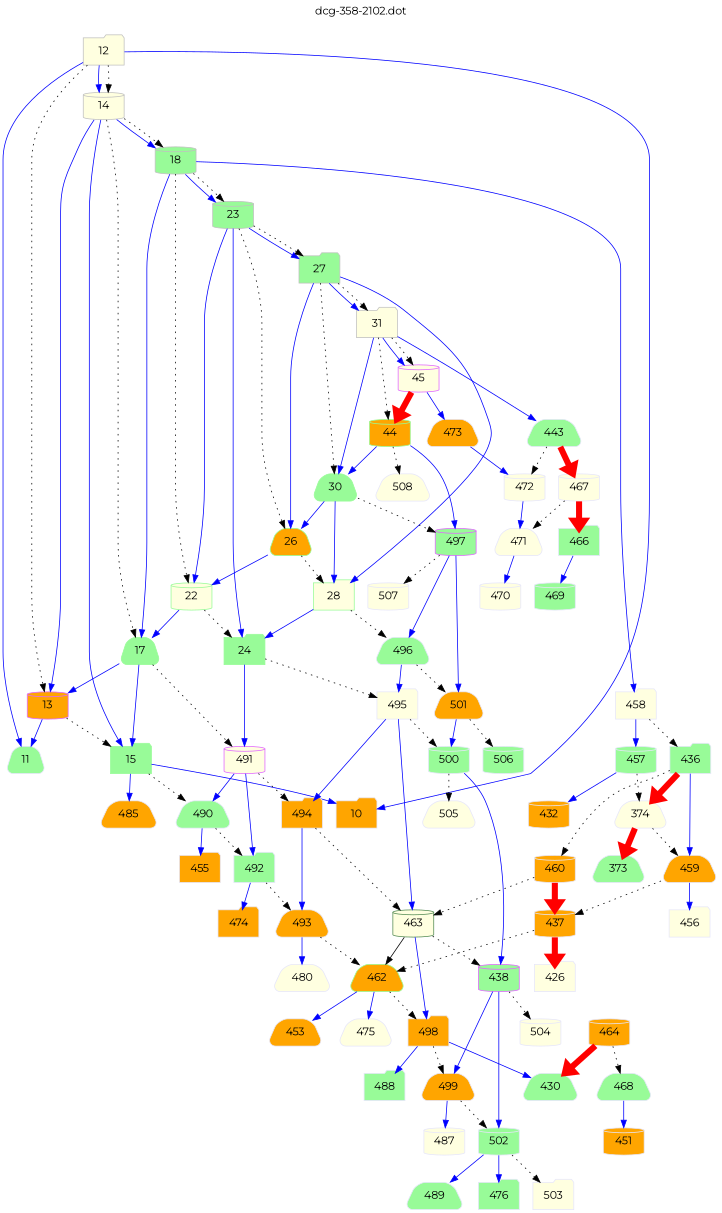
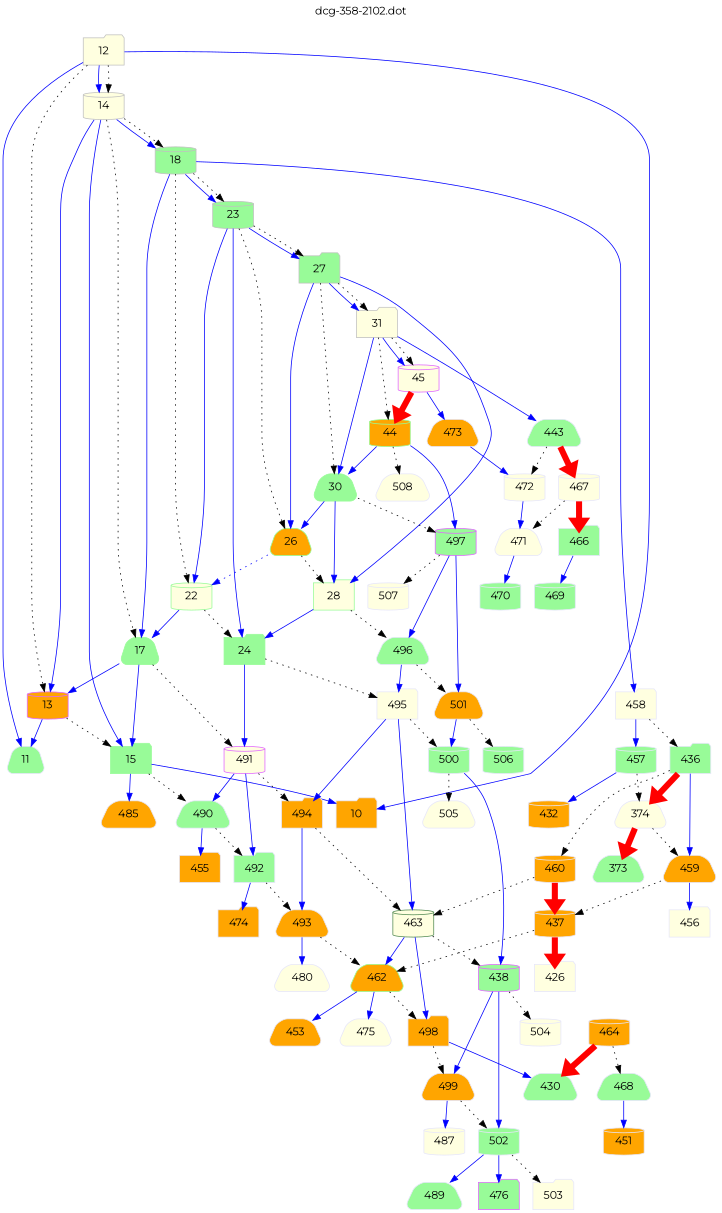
(243, 568) -> (243, 568)
(500, 596) -> (500, 596)
(397, 948) -> (397, 948)
(385, 1087) -> none
(499, 1196) -> (499, 1196)
